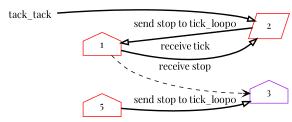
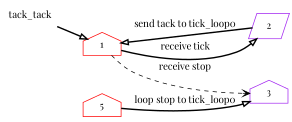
(153, 10) -> (69, 31)
(185, 24) -> (185, 24)
(269, 26) -> (269, 26)
(185, 100) -> (185, 100)
